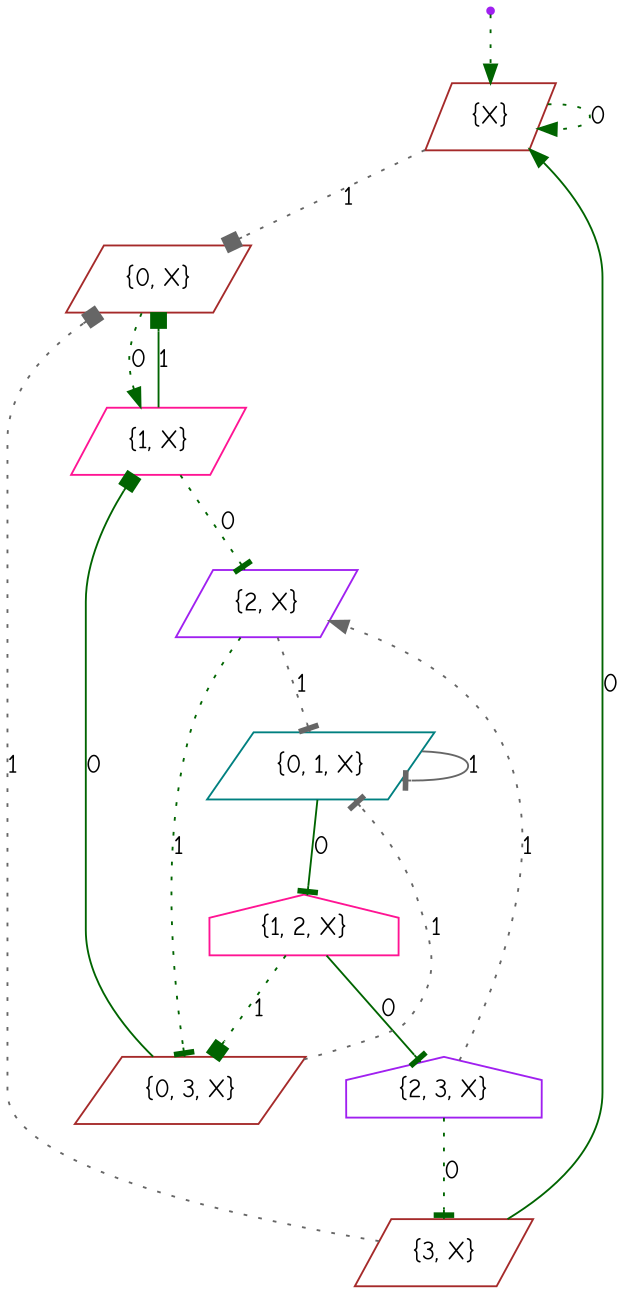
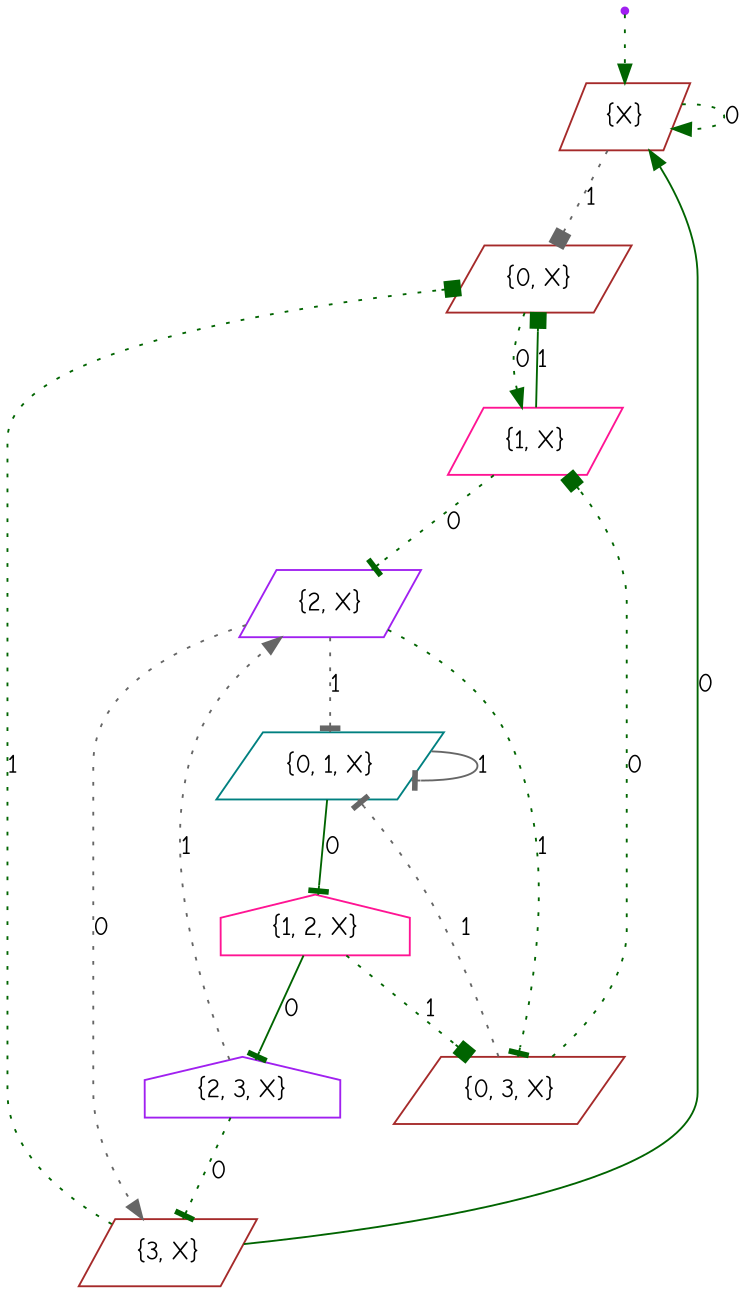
(86, 780) -> (627, 780)
none -> (93, 877)
(7, 902) -> (7, 615)
